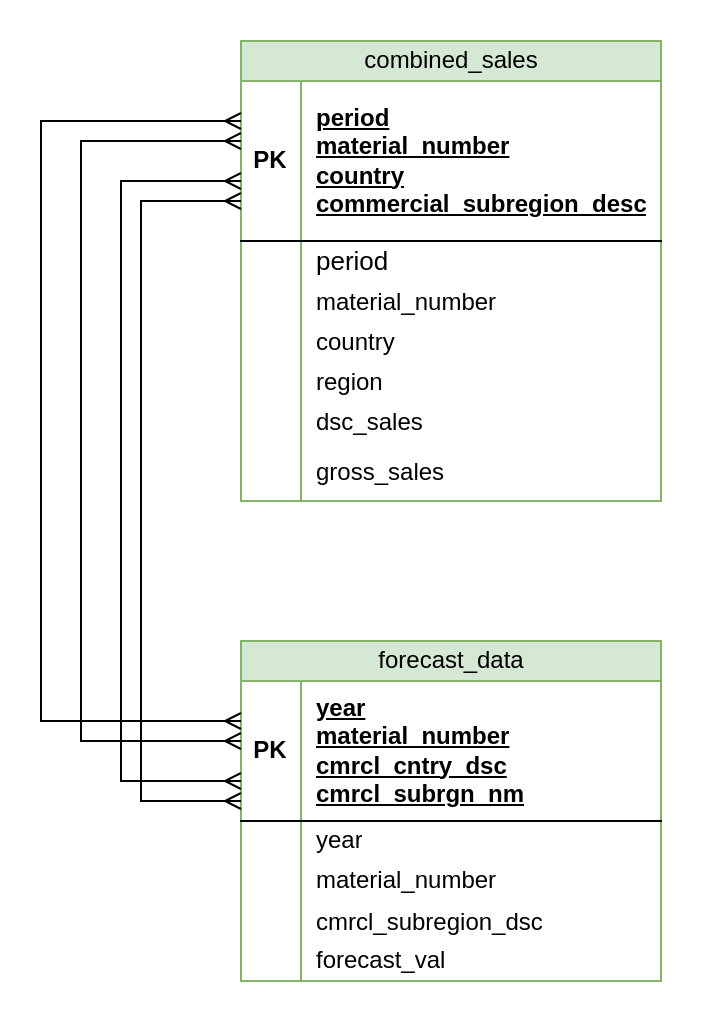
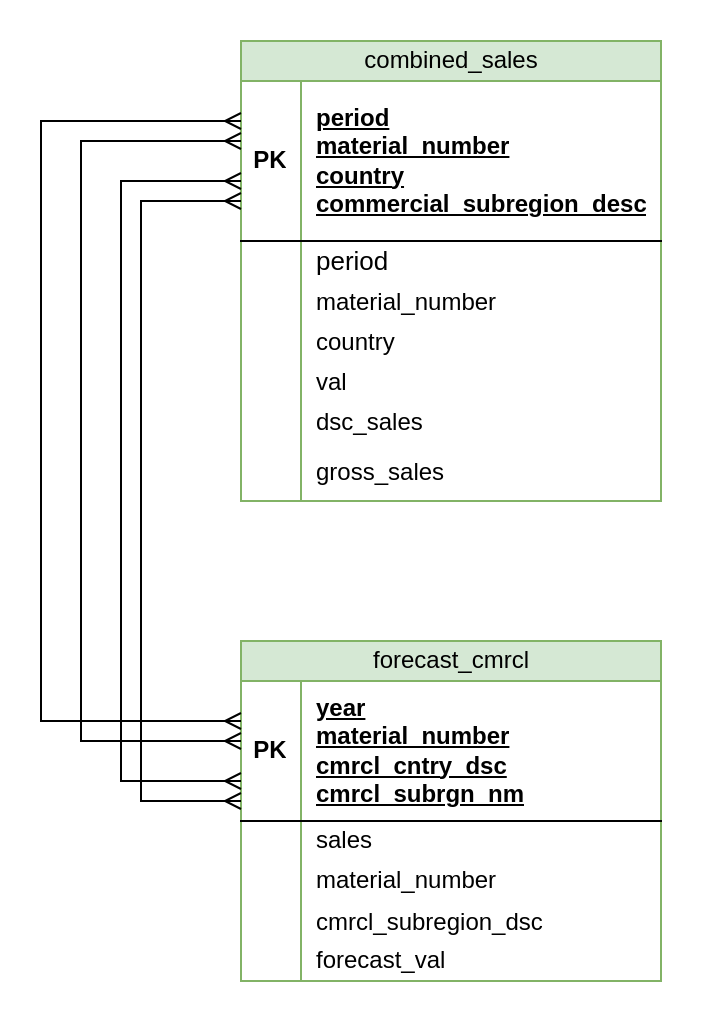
(353, 382) -> (333, 382)
(452, 661) -> (452, 661)
(344, 841) -> (347, 841)
